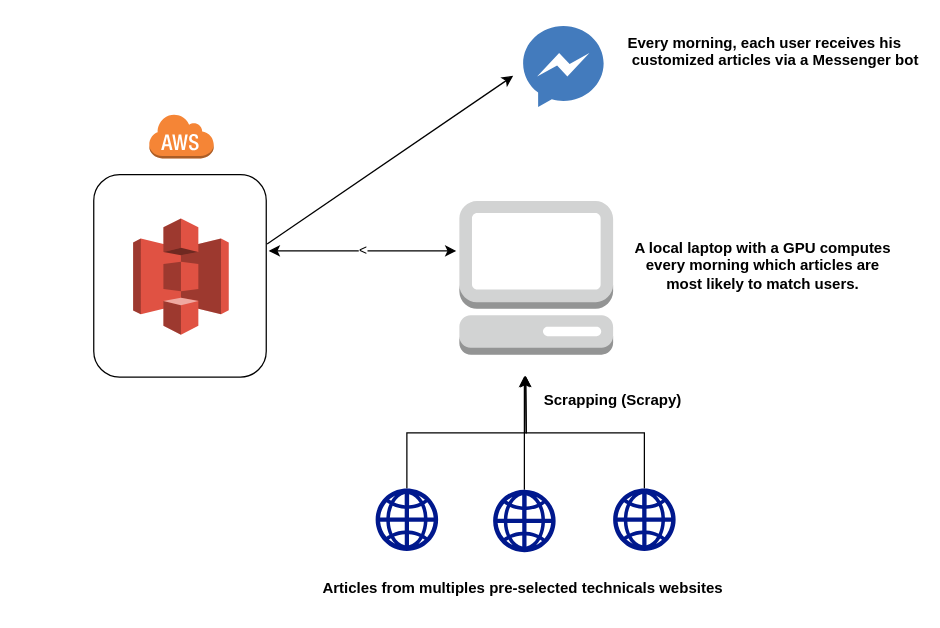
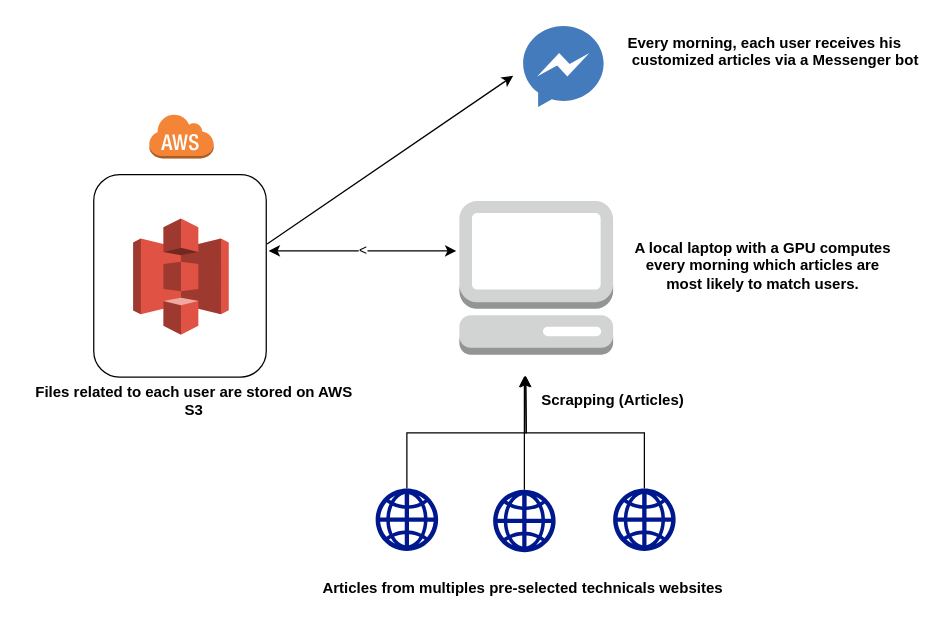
none -> (194, 401)
(613, 401) -> (613, 401)
